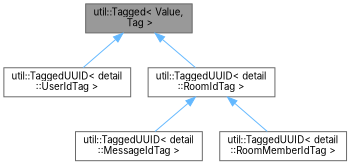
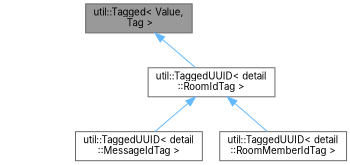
(67, 82) -> none
